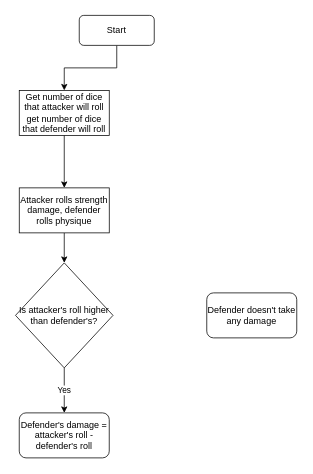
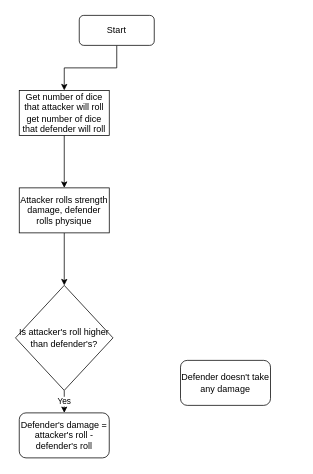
(64, 315) -> (64, 338)
(252, 315) -> (225, 383)
